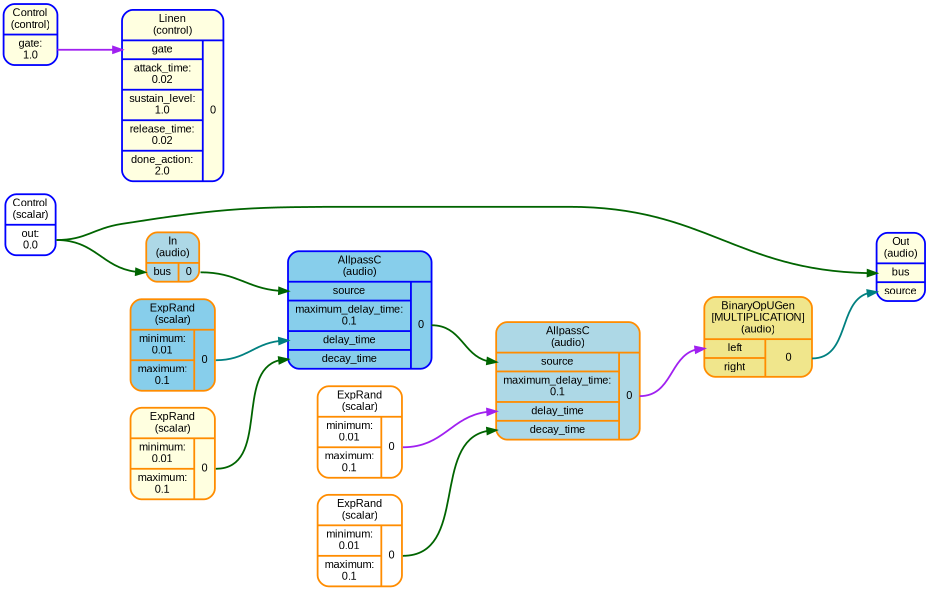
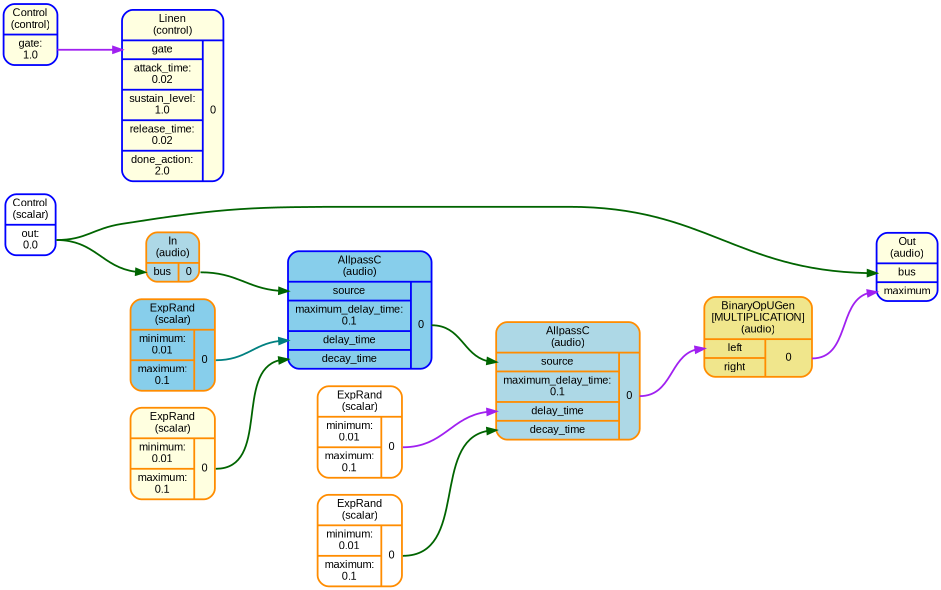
(901, 291) -> (907, 291)
(843, 330) -> (843, 330)
